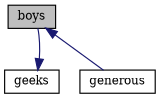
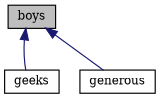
(40, 44) -> (24, 55)
